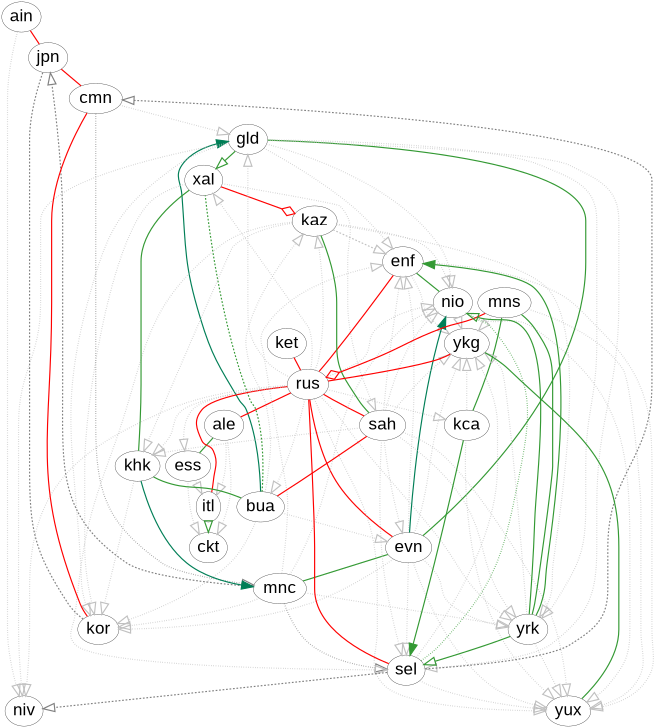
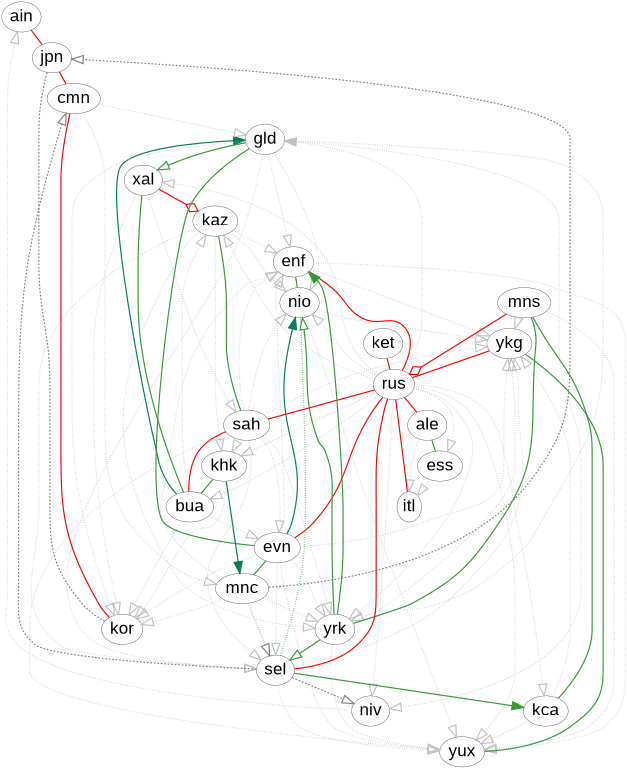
(354, 239) -> (250, 239)
(248, 280) -> (421, 217)
(141, 312) -> none
(232, 345) -> (142, 347)
(8, 358) -> (8, 517)
(96, 392) -> (105, 367)
(340, 433) -> none
(440, 542) -> (403, 690)
(208, 548) -> none
